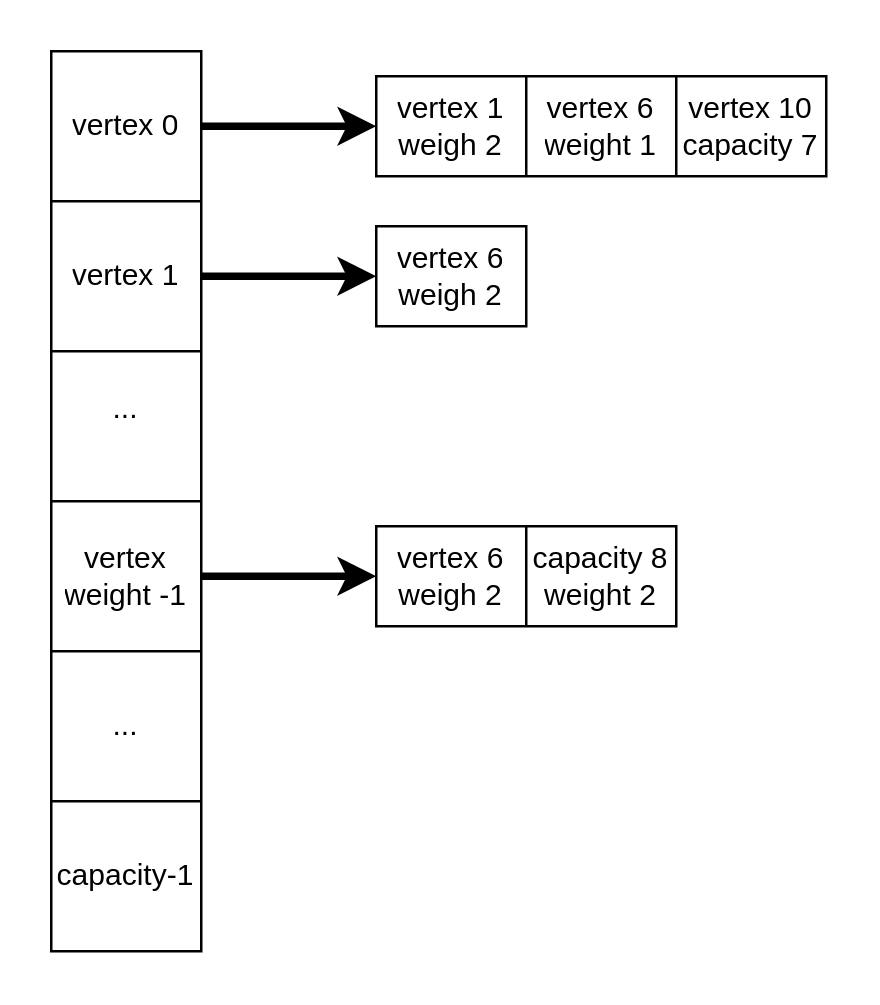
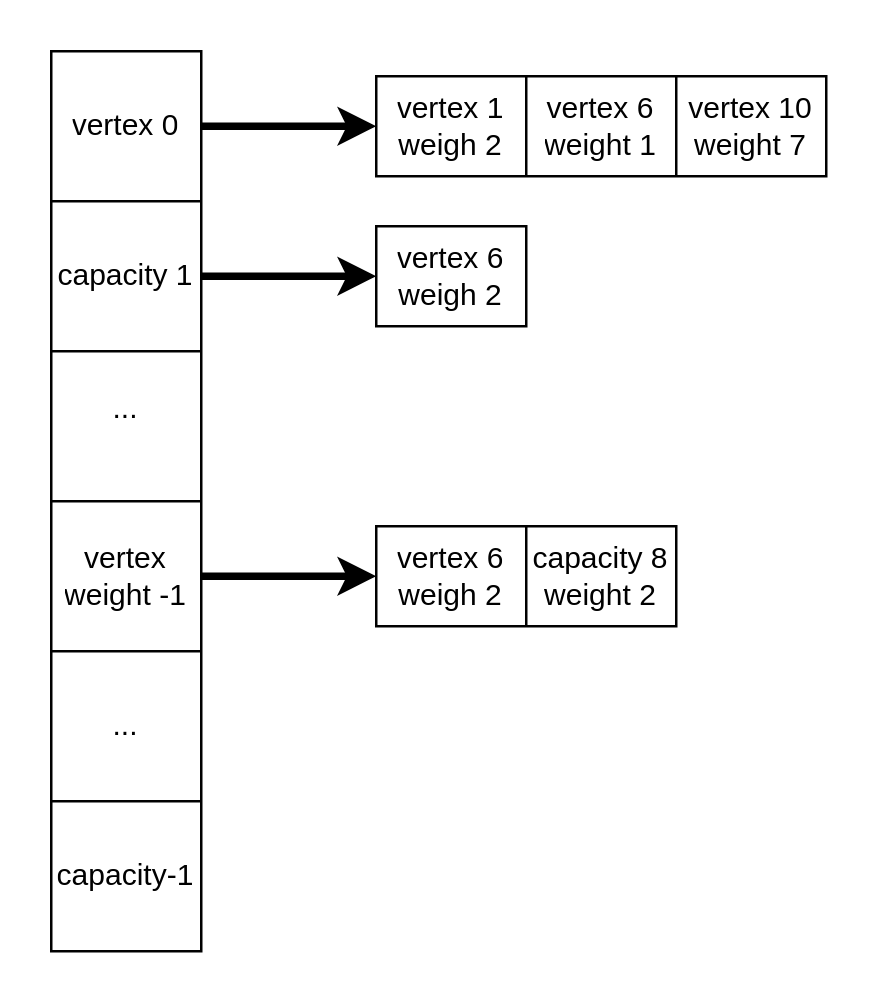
(751, 126) -> (751, 126)
(126, 276) -> (126, 276)
